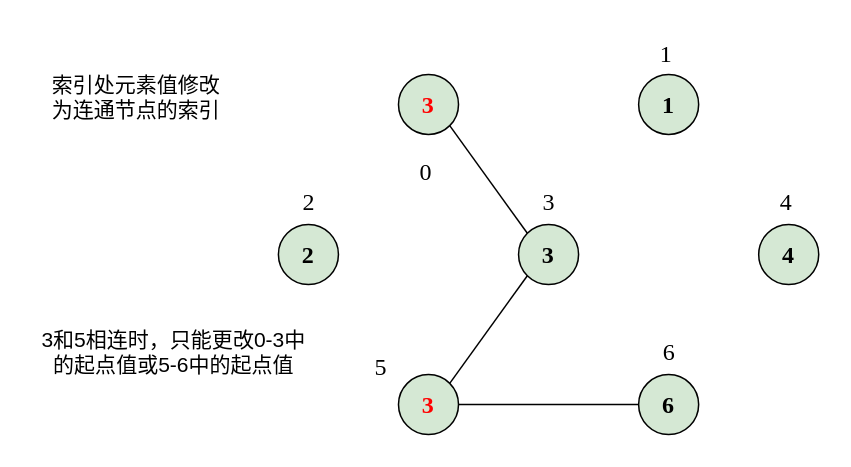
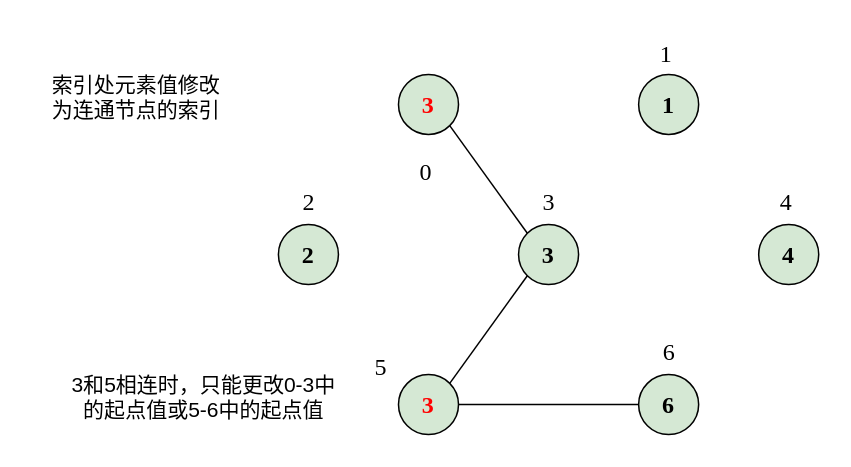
(173, 352) -> (203, 397)
